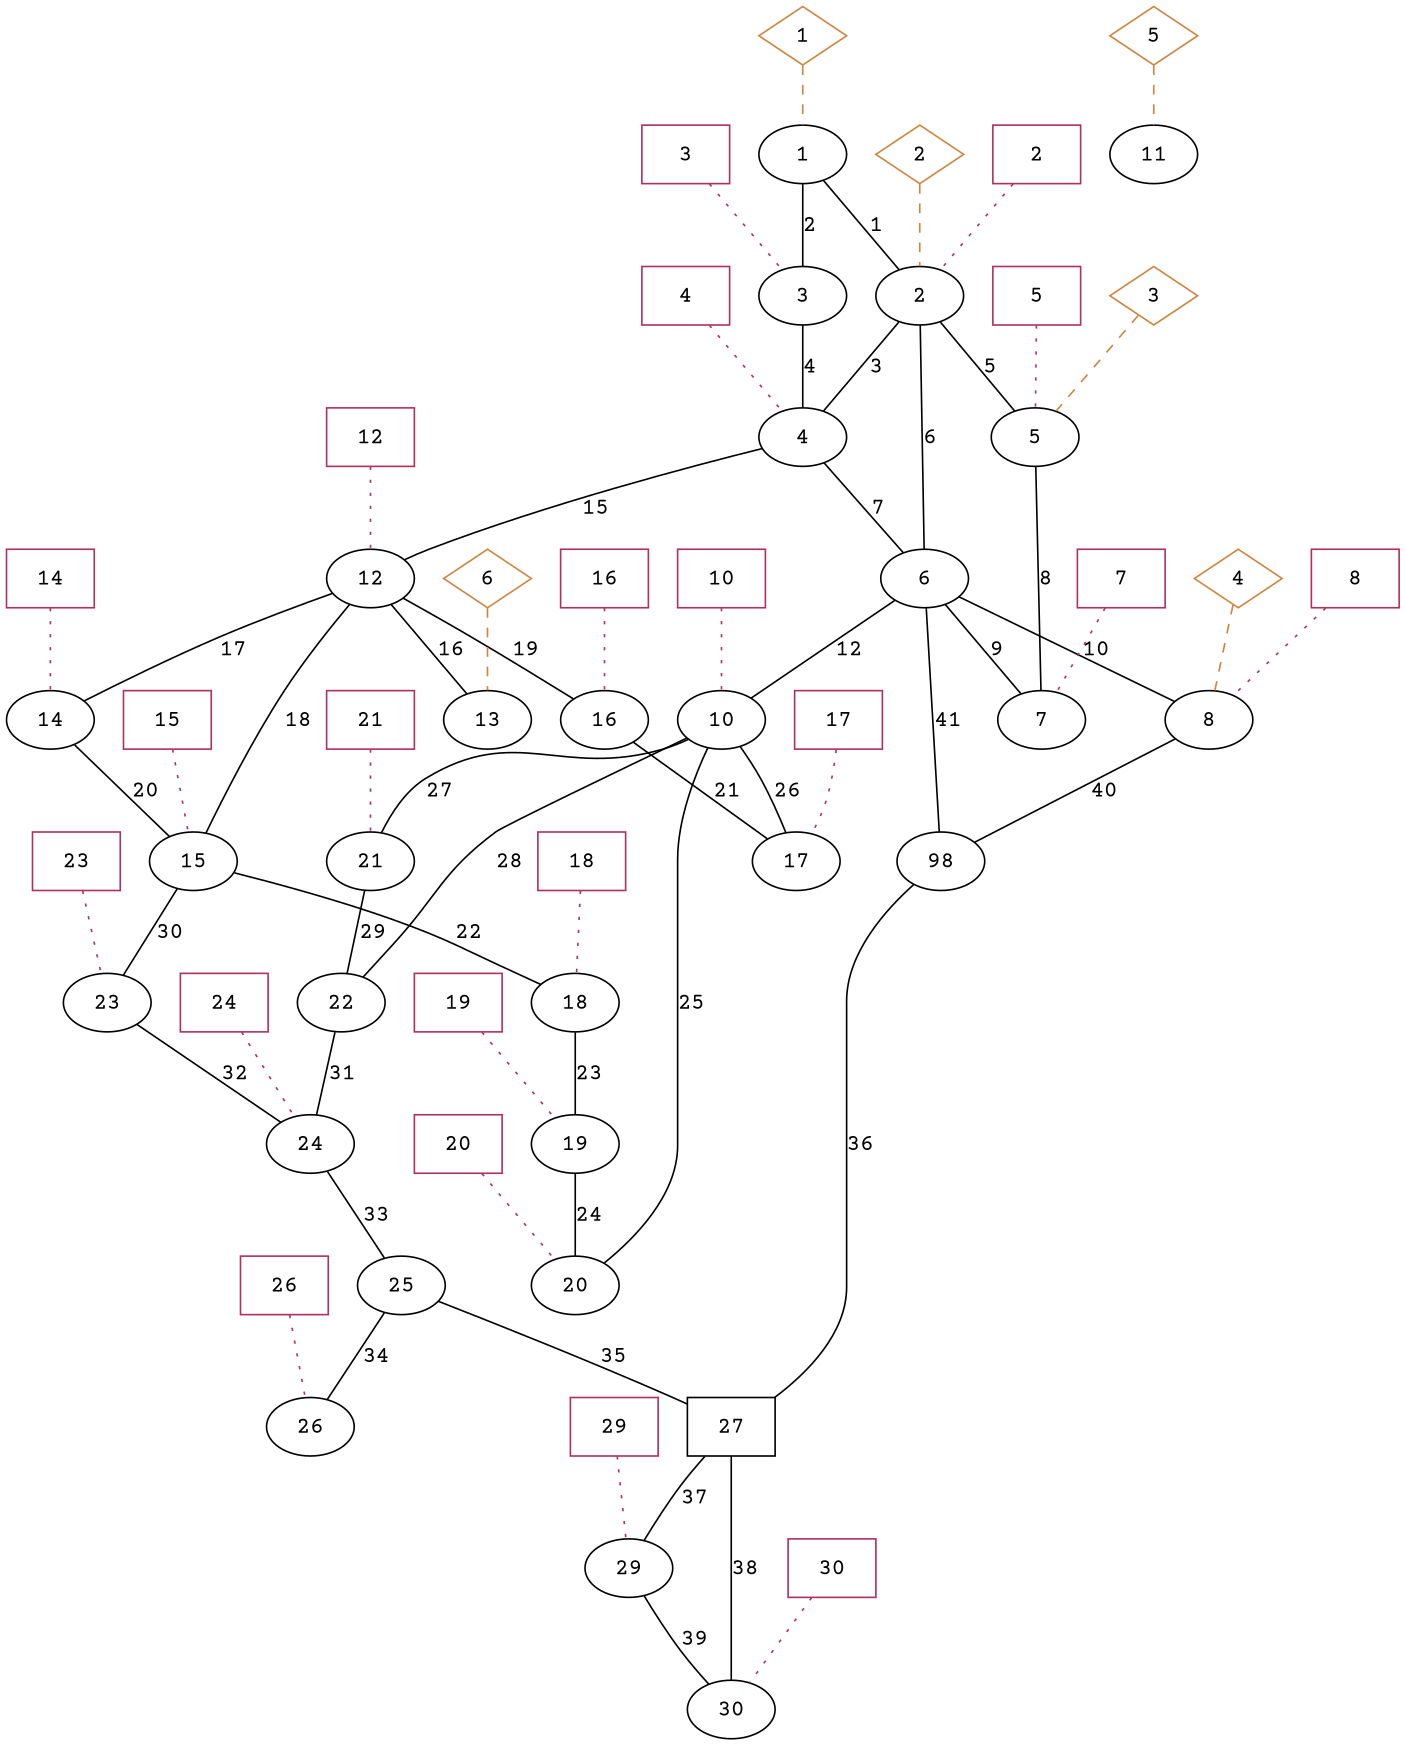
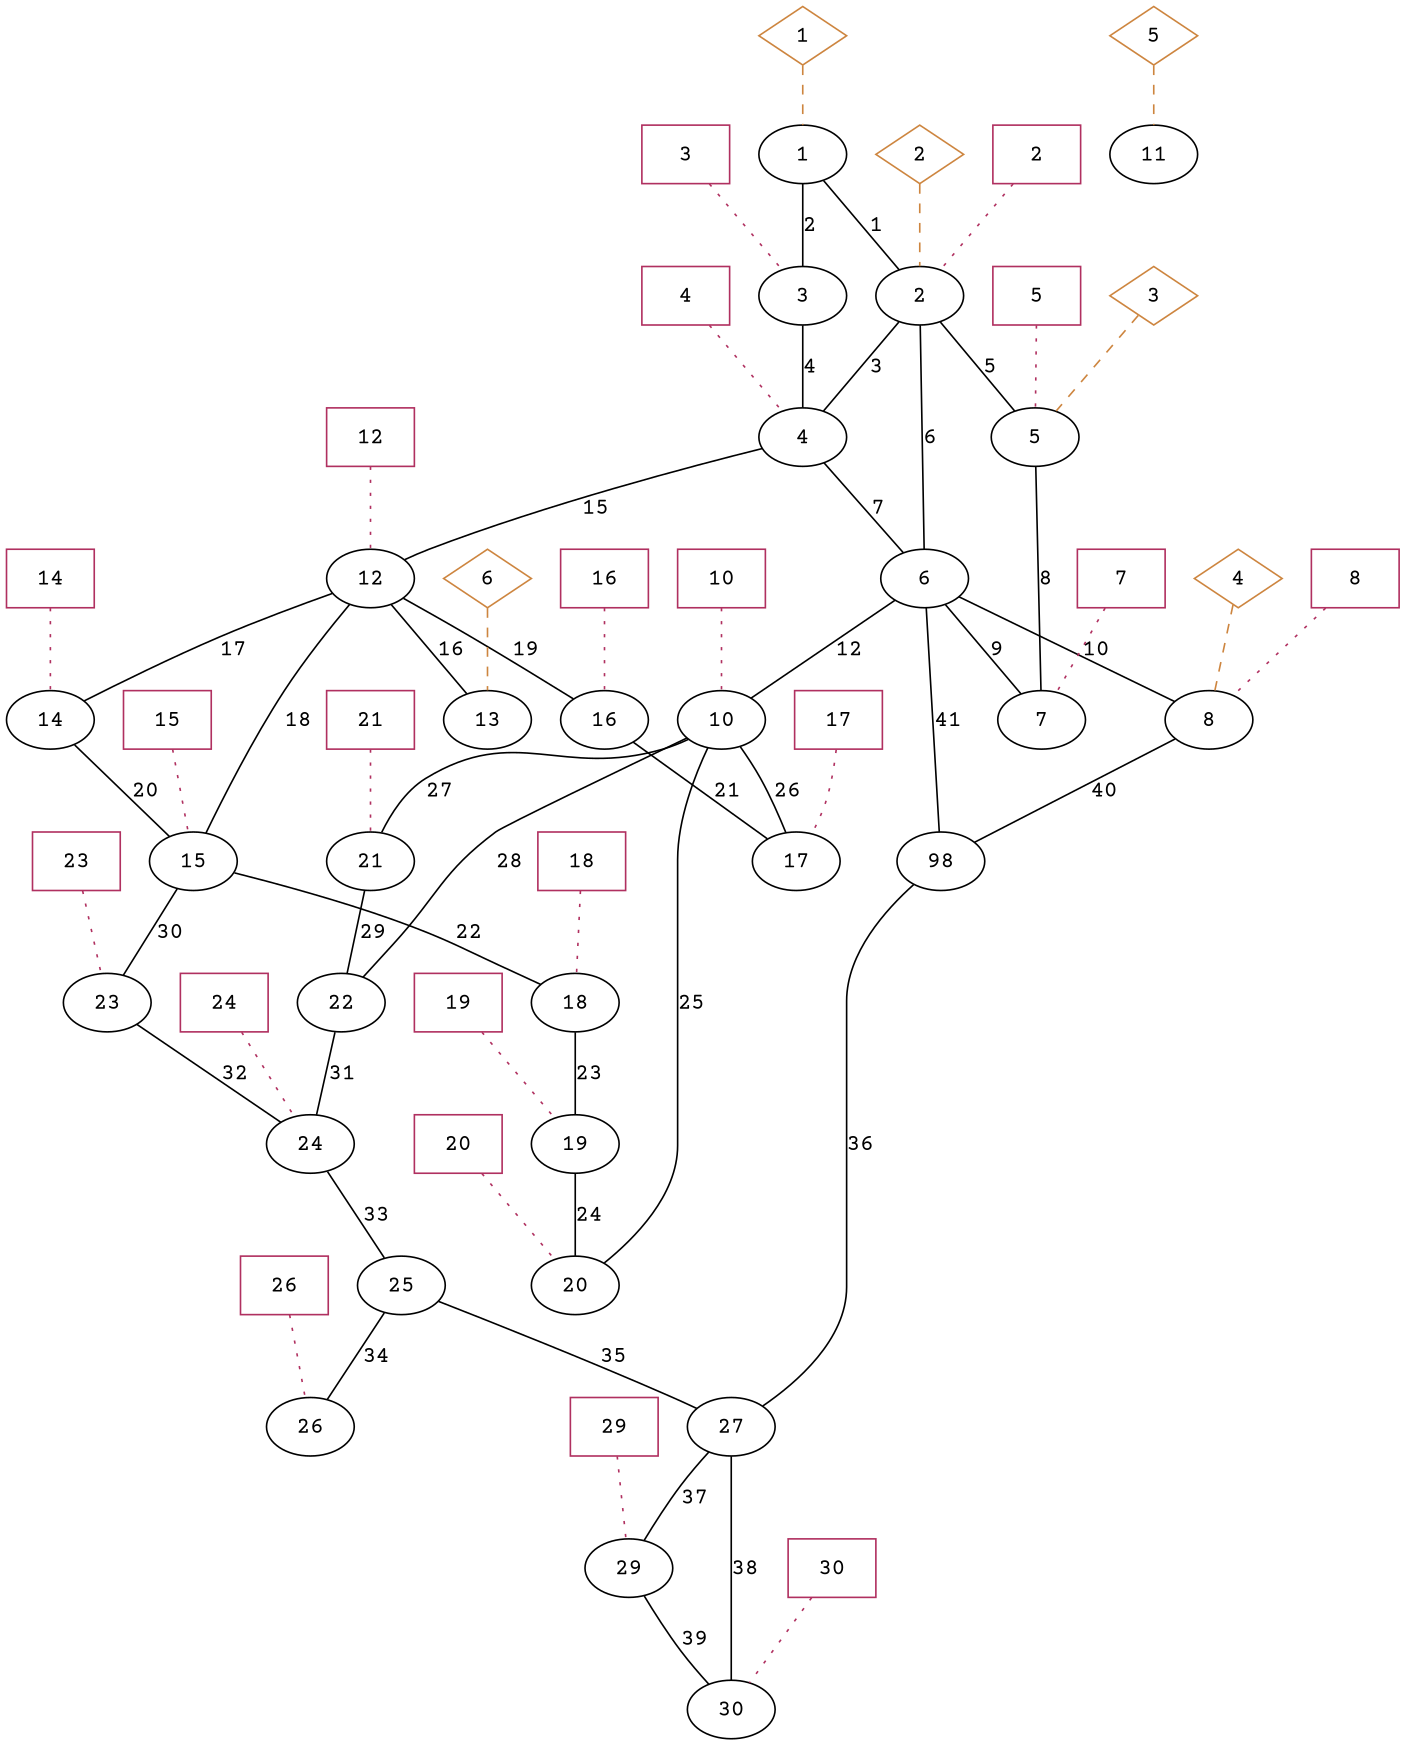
(731, 1427) -> (731, 1427)
